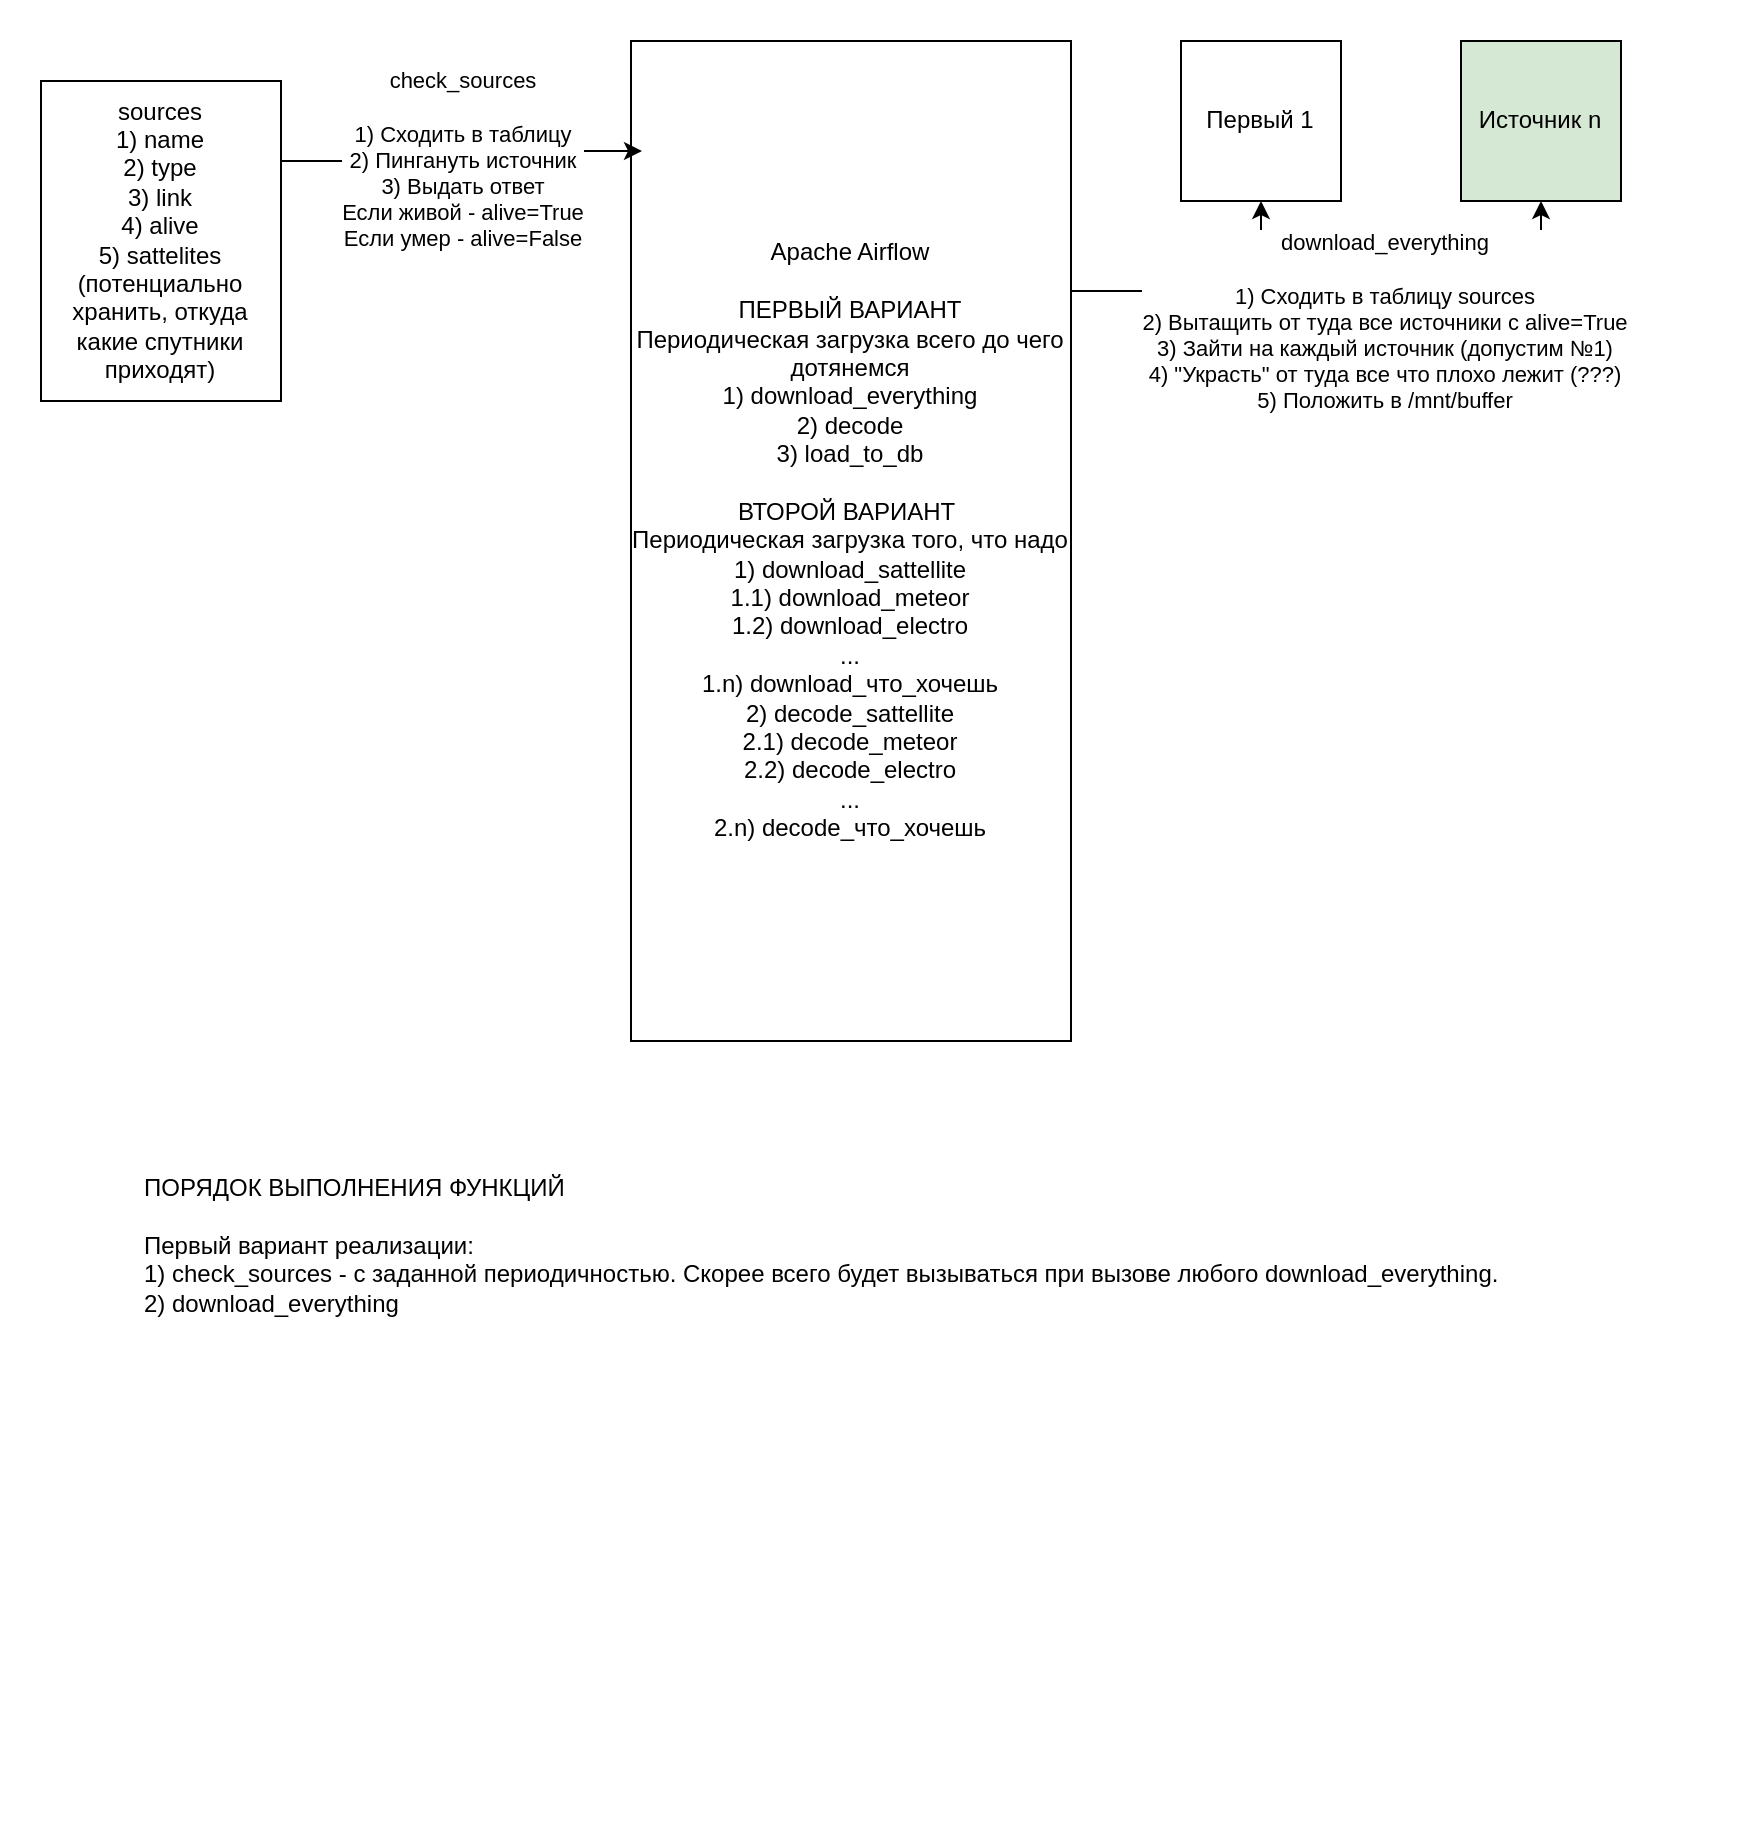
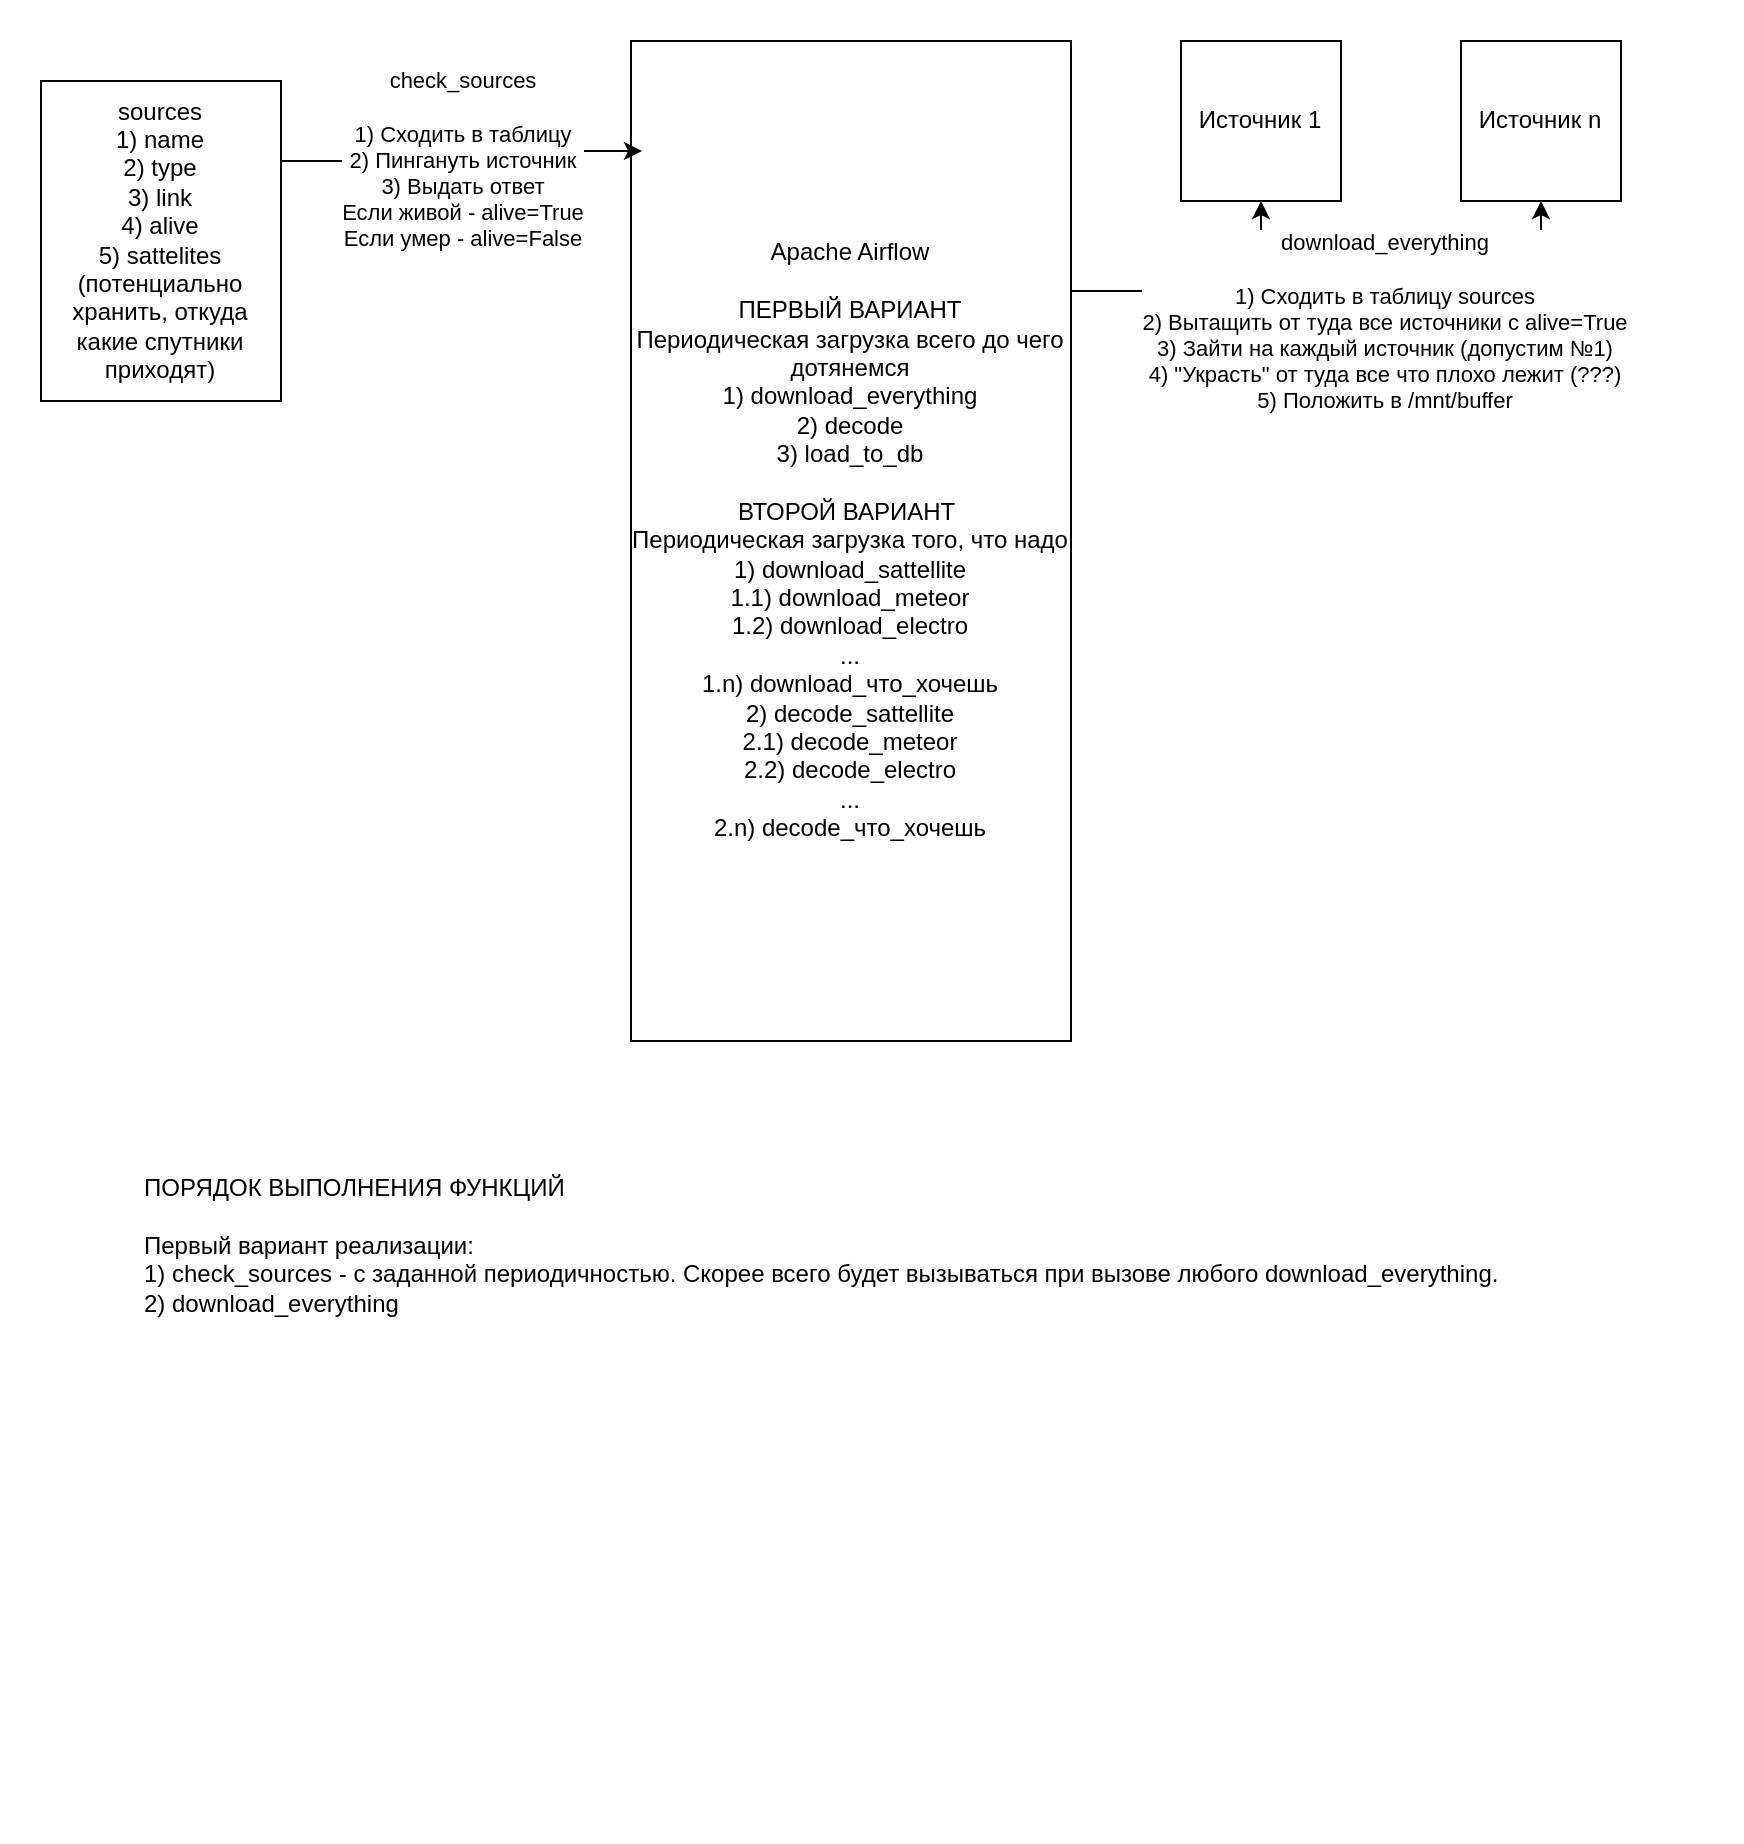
(1261, 121) -> (1261, 121)
(1541, 121) -> (1541, 121)
